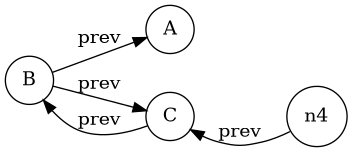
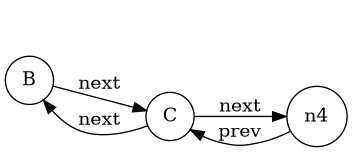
(170, 29) -> none
(100, 84) -> (100, 84)
none -> (234, 116)
(100, 120) -> (100, 120)
